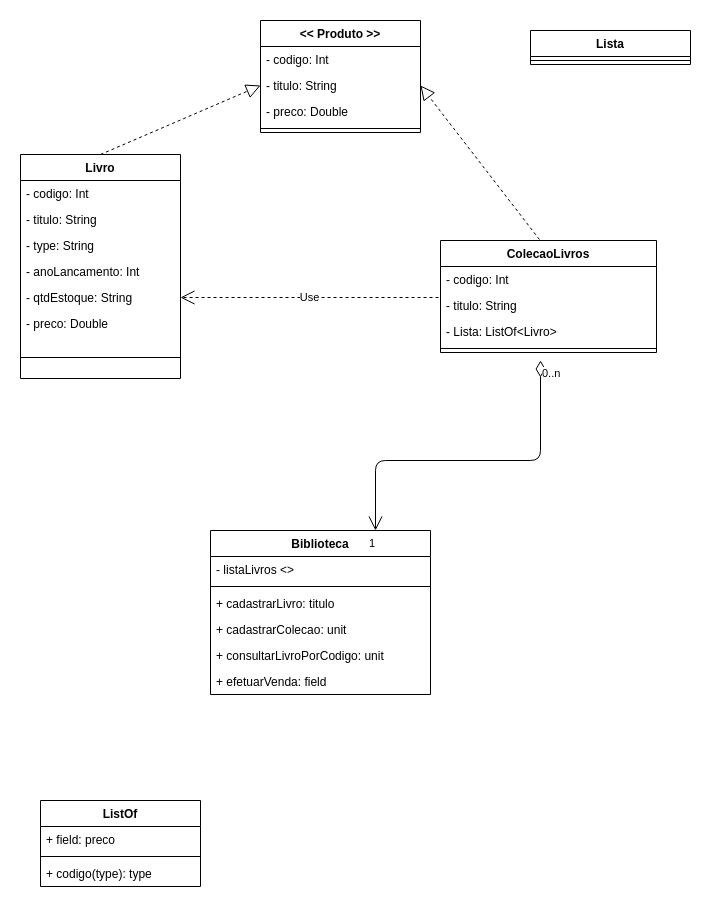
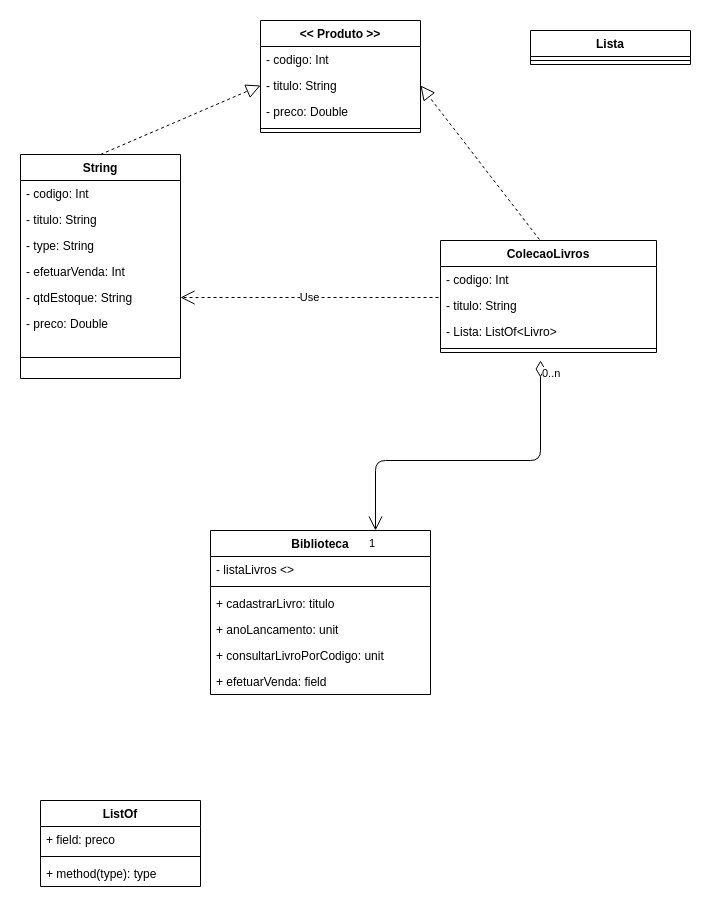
(100, 168) -> (100, 168)
(89, 272) -> (85, 272)
(289, 630) -> (280, 630)
(107, 874) -> (109, 874)
